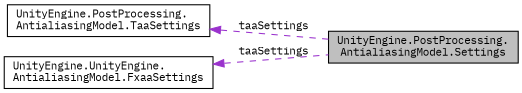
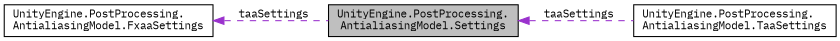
(275, 35) -> (581, 21)
(109, 73) -> (109, 21)
